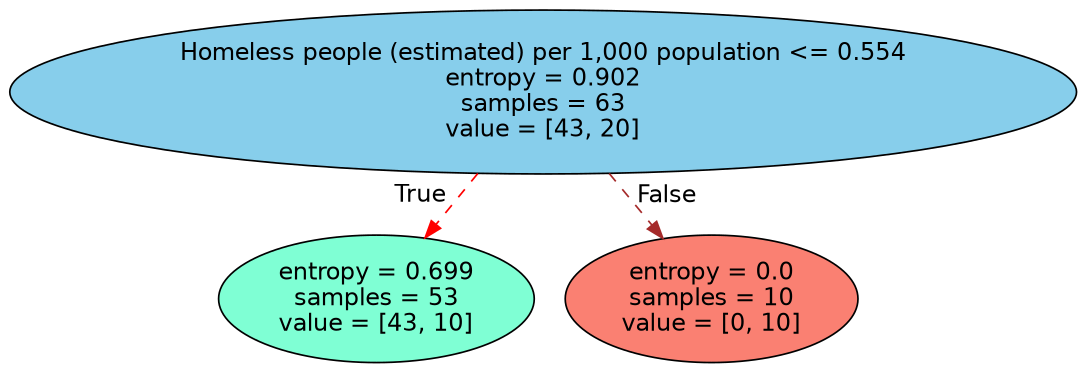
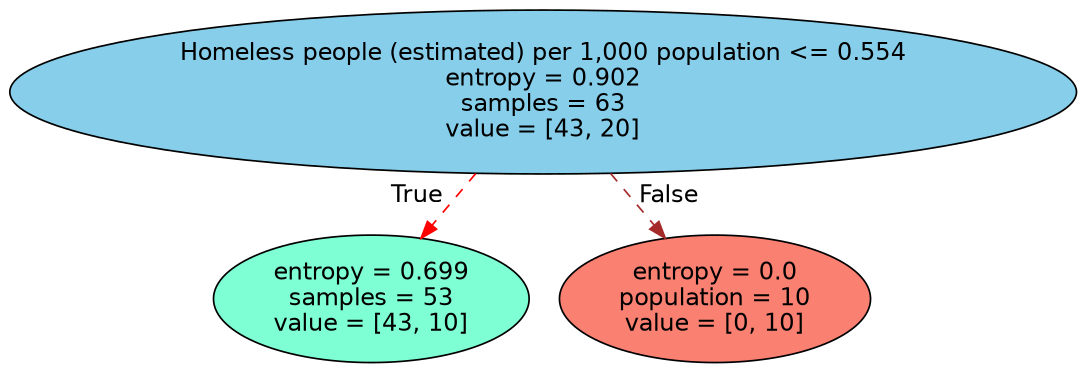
(712, 299) -> (715, 299)
